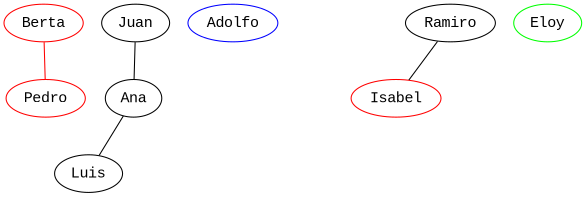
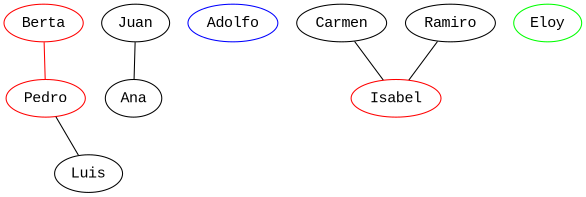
none -> (342, 23)
(111, 136) -> (67, 136)
